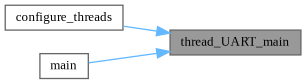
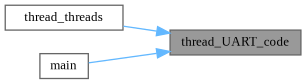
(64, 18) -> (64, 18)
(236, 43) -> (236, 43)
